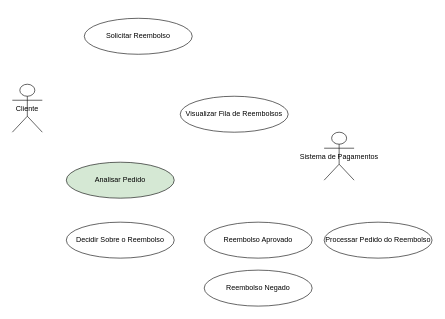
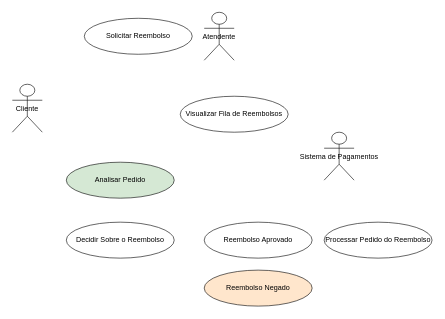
none -> (219, 36)
(258, 288) -> (258, 288)
